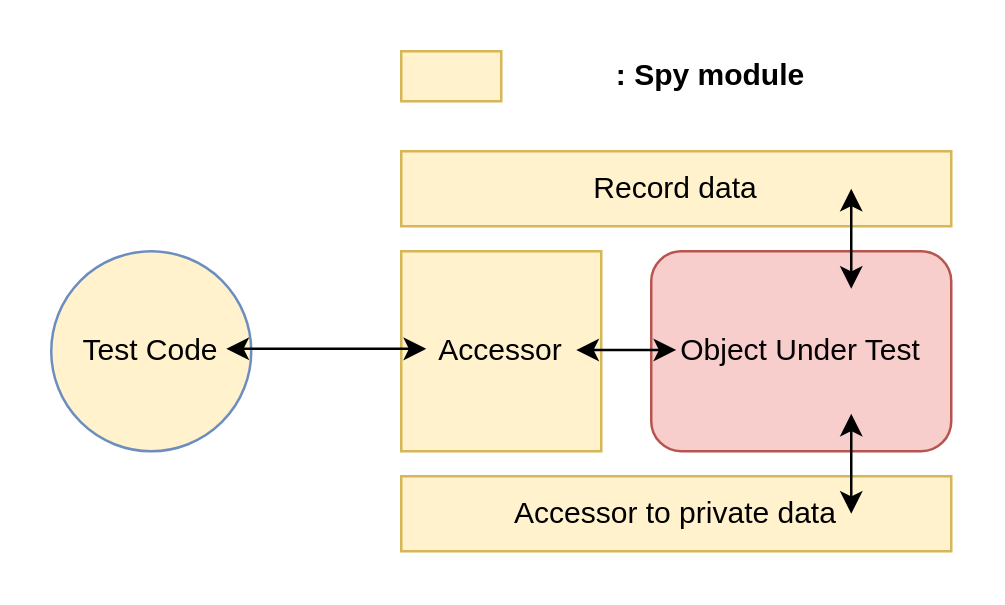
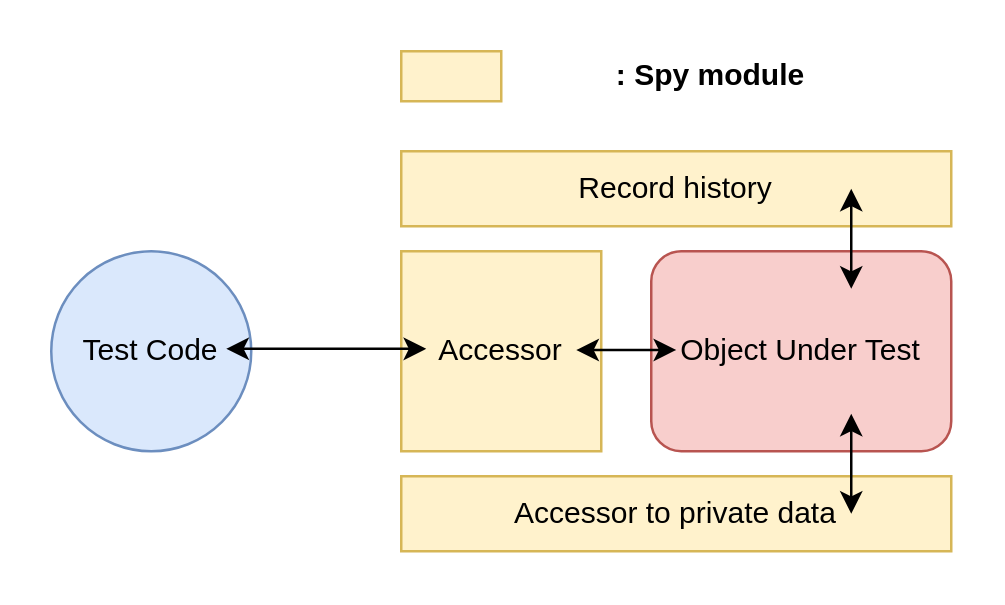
(676, 189) -> (676, 189)
(151, 351) -> (151, 351)
